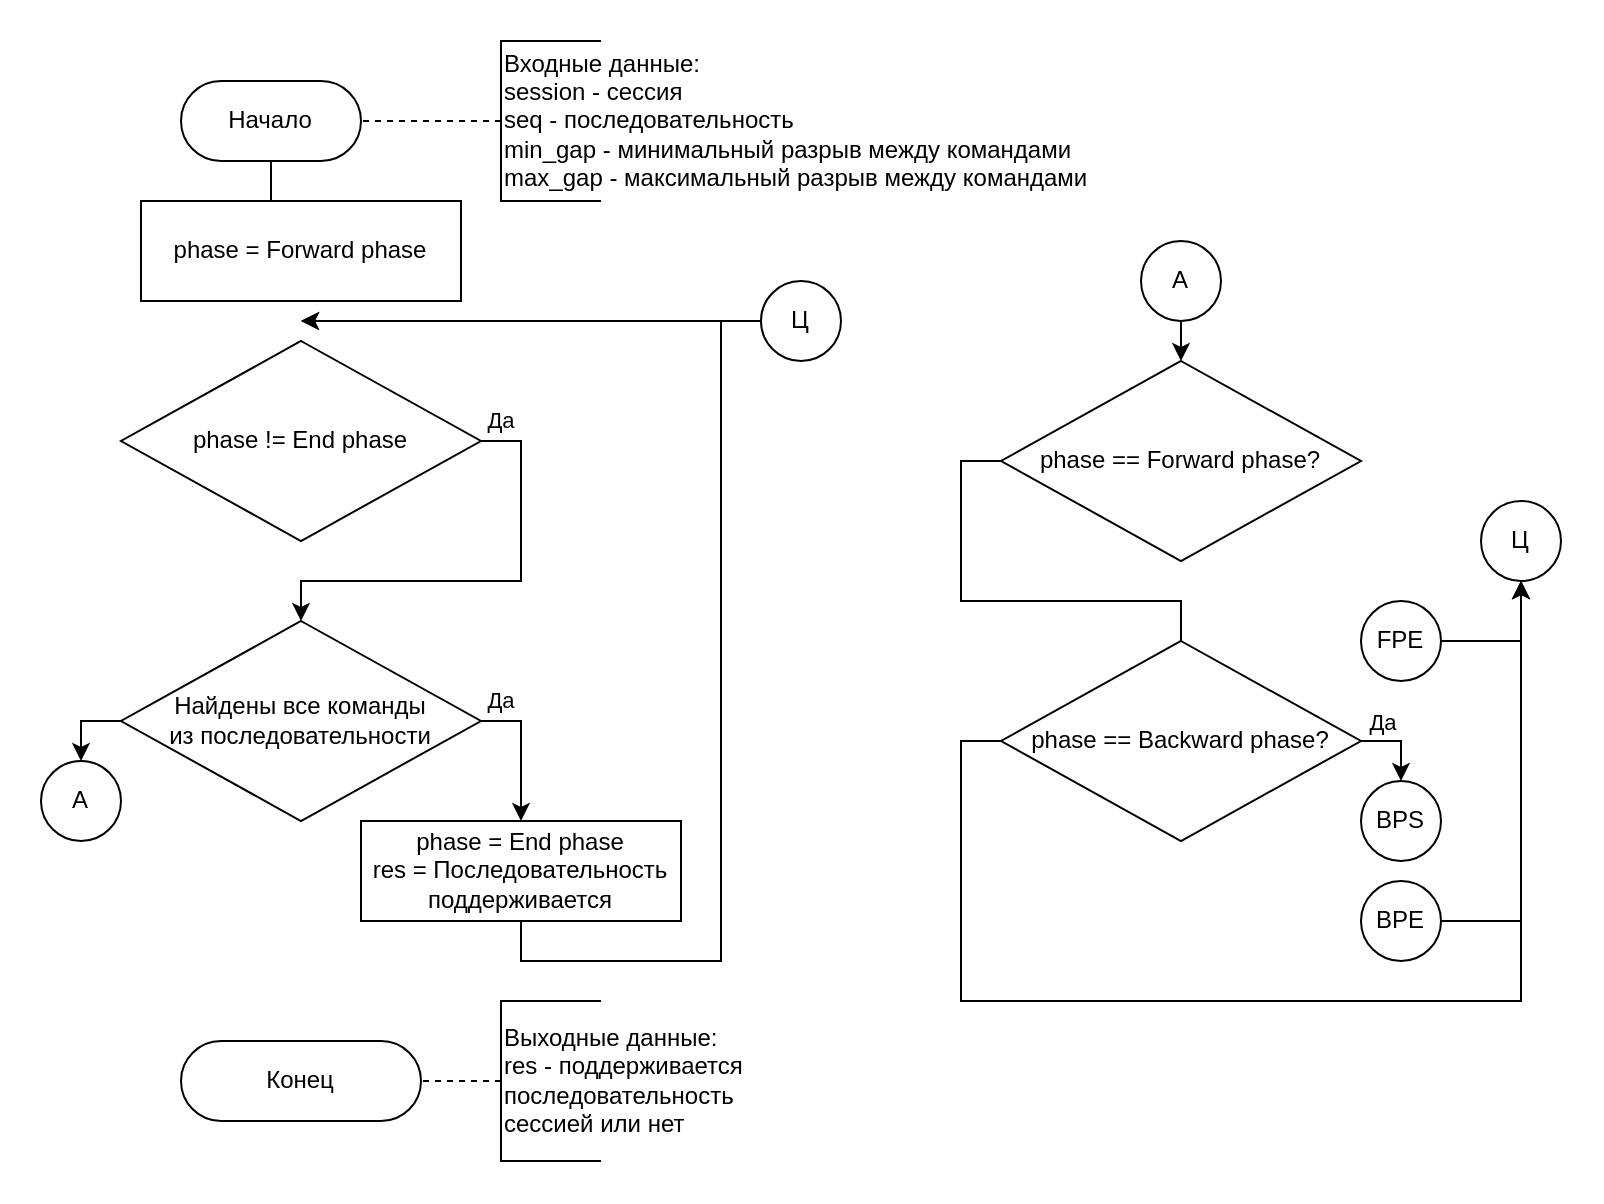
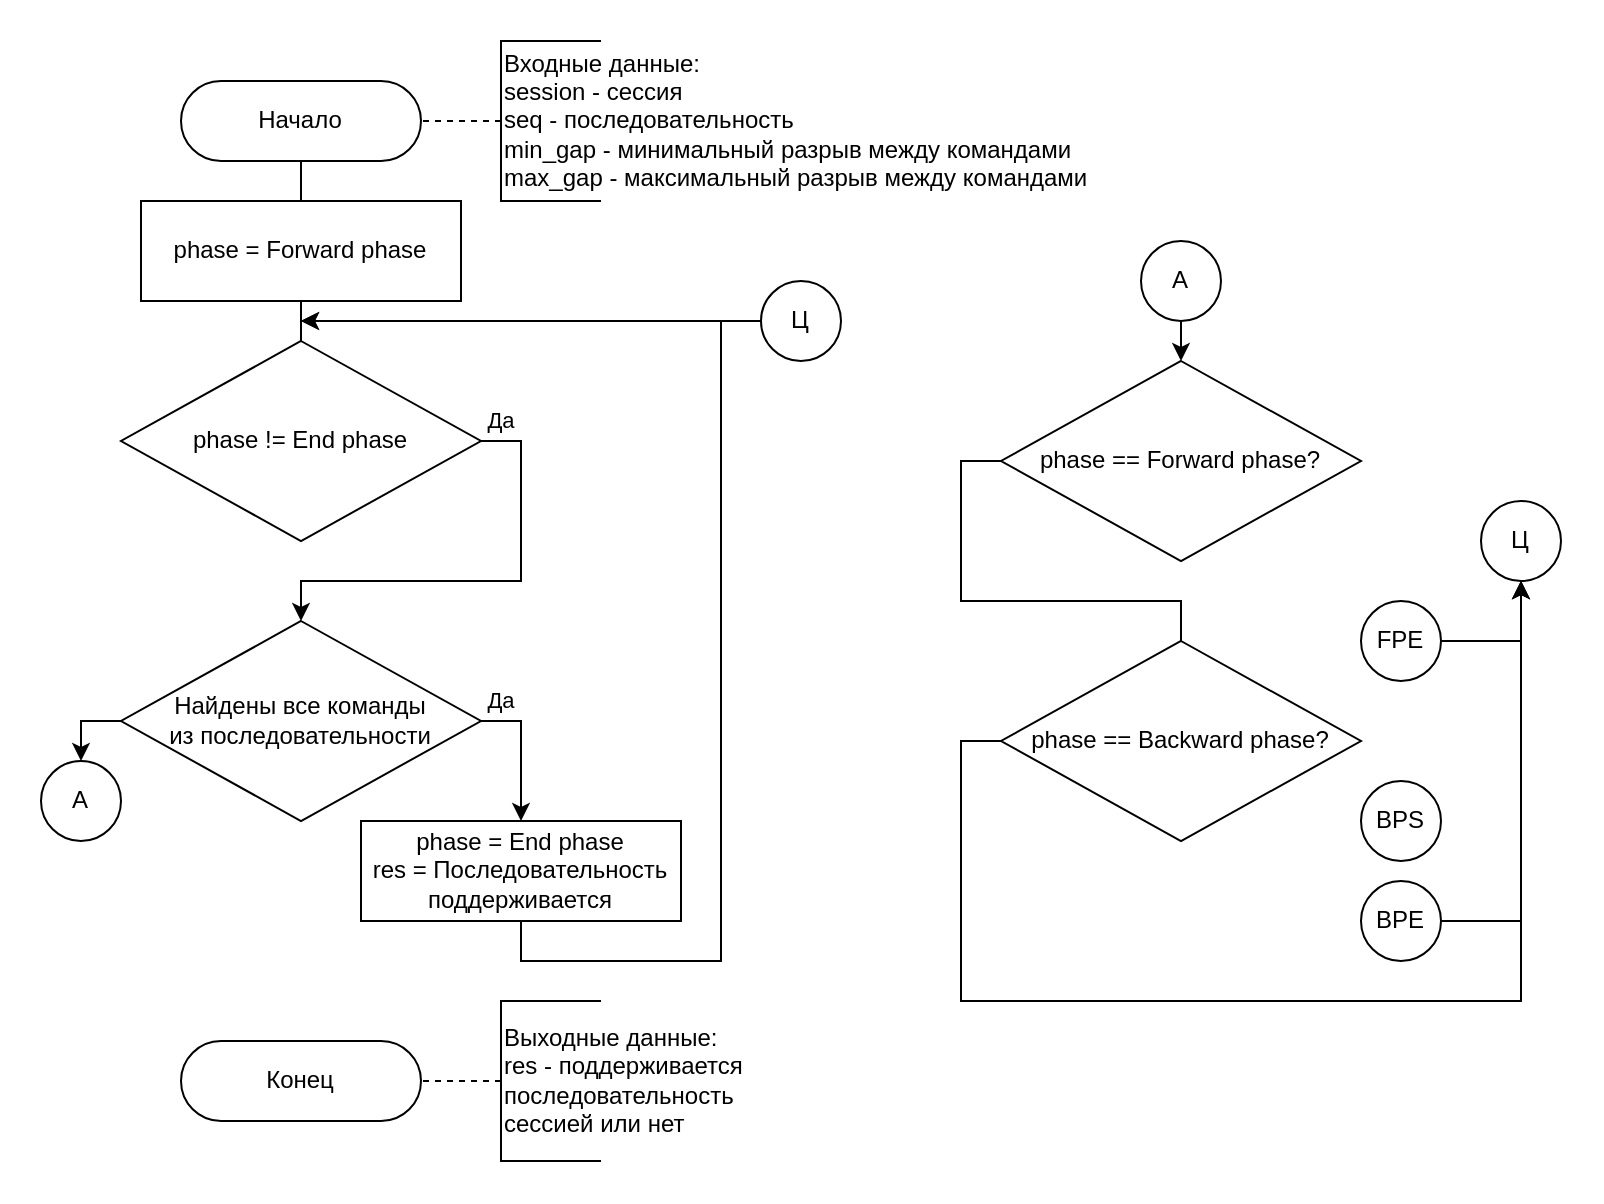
(271, 121) -> (301, 121)
none -> (301, 321)
(1394, 741) -> none
